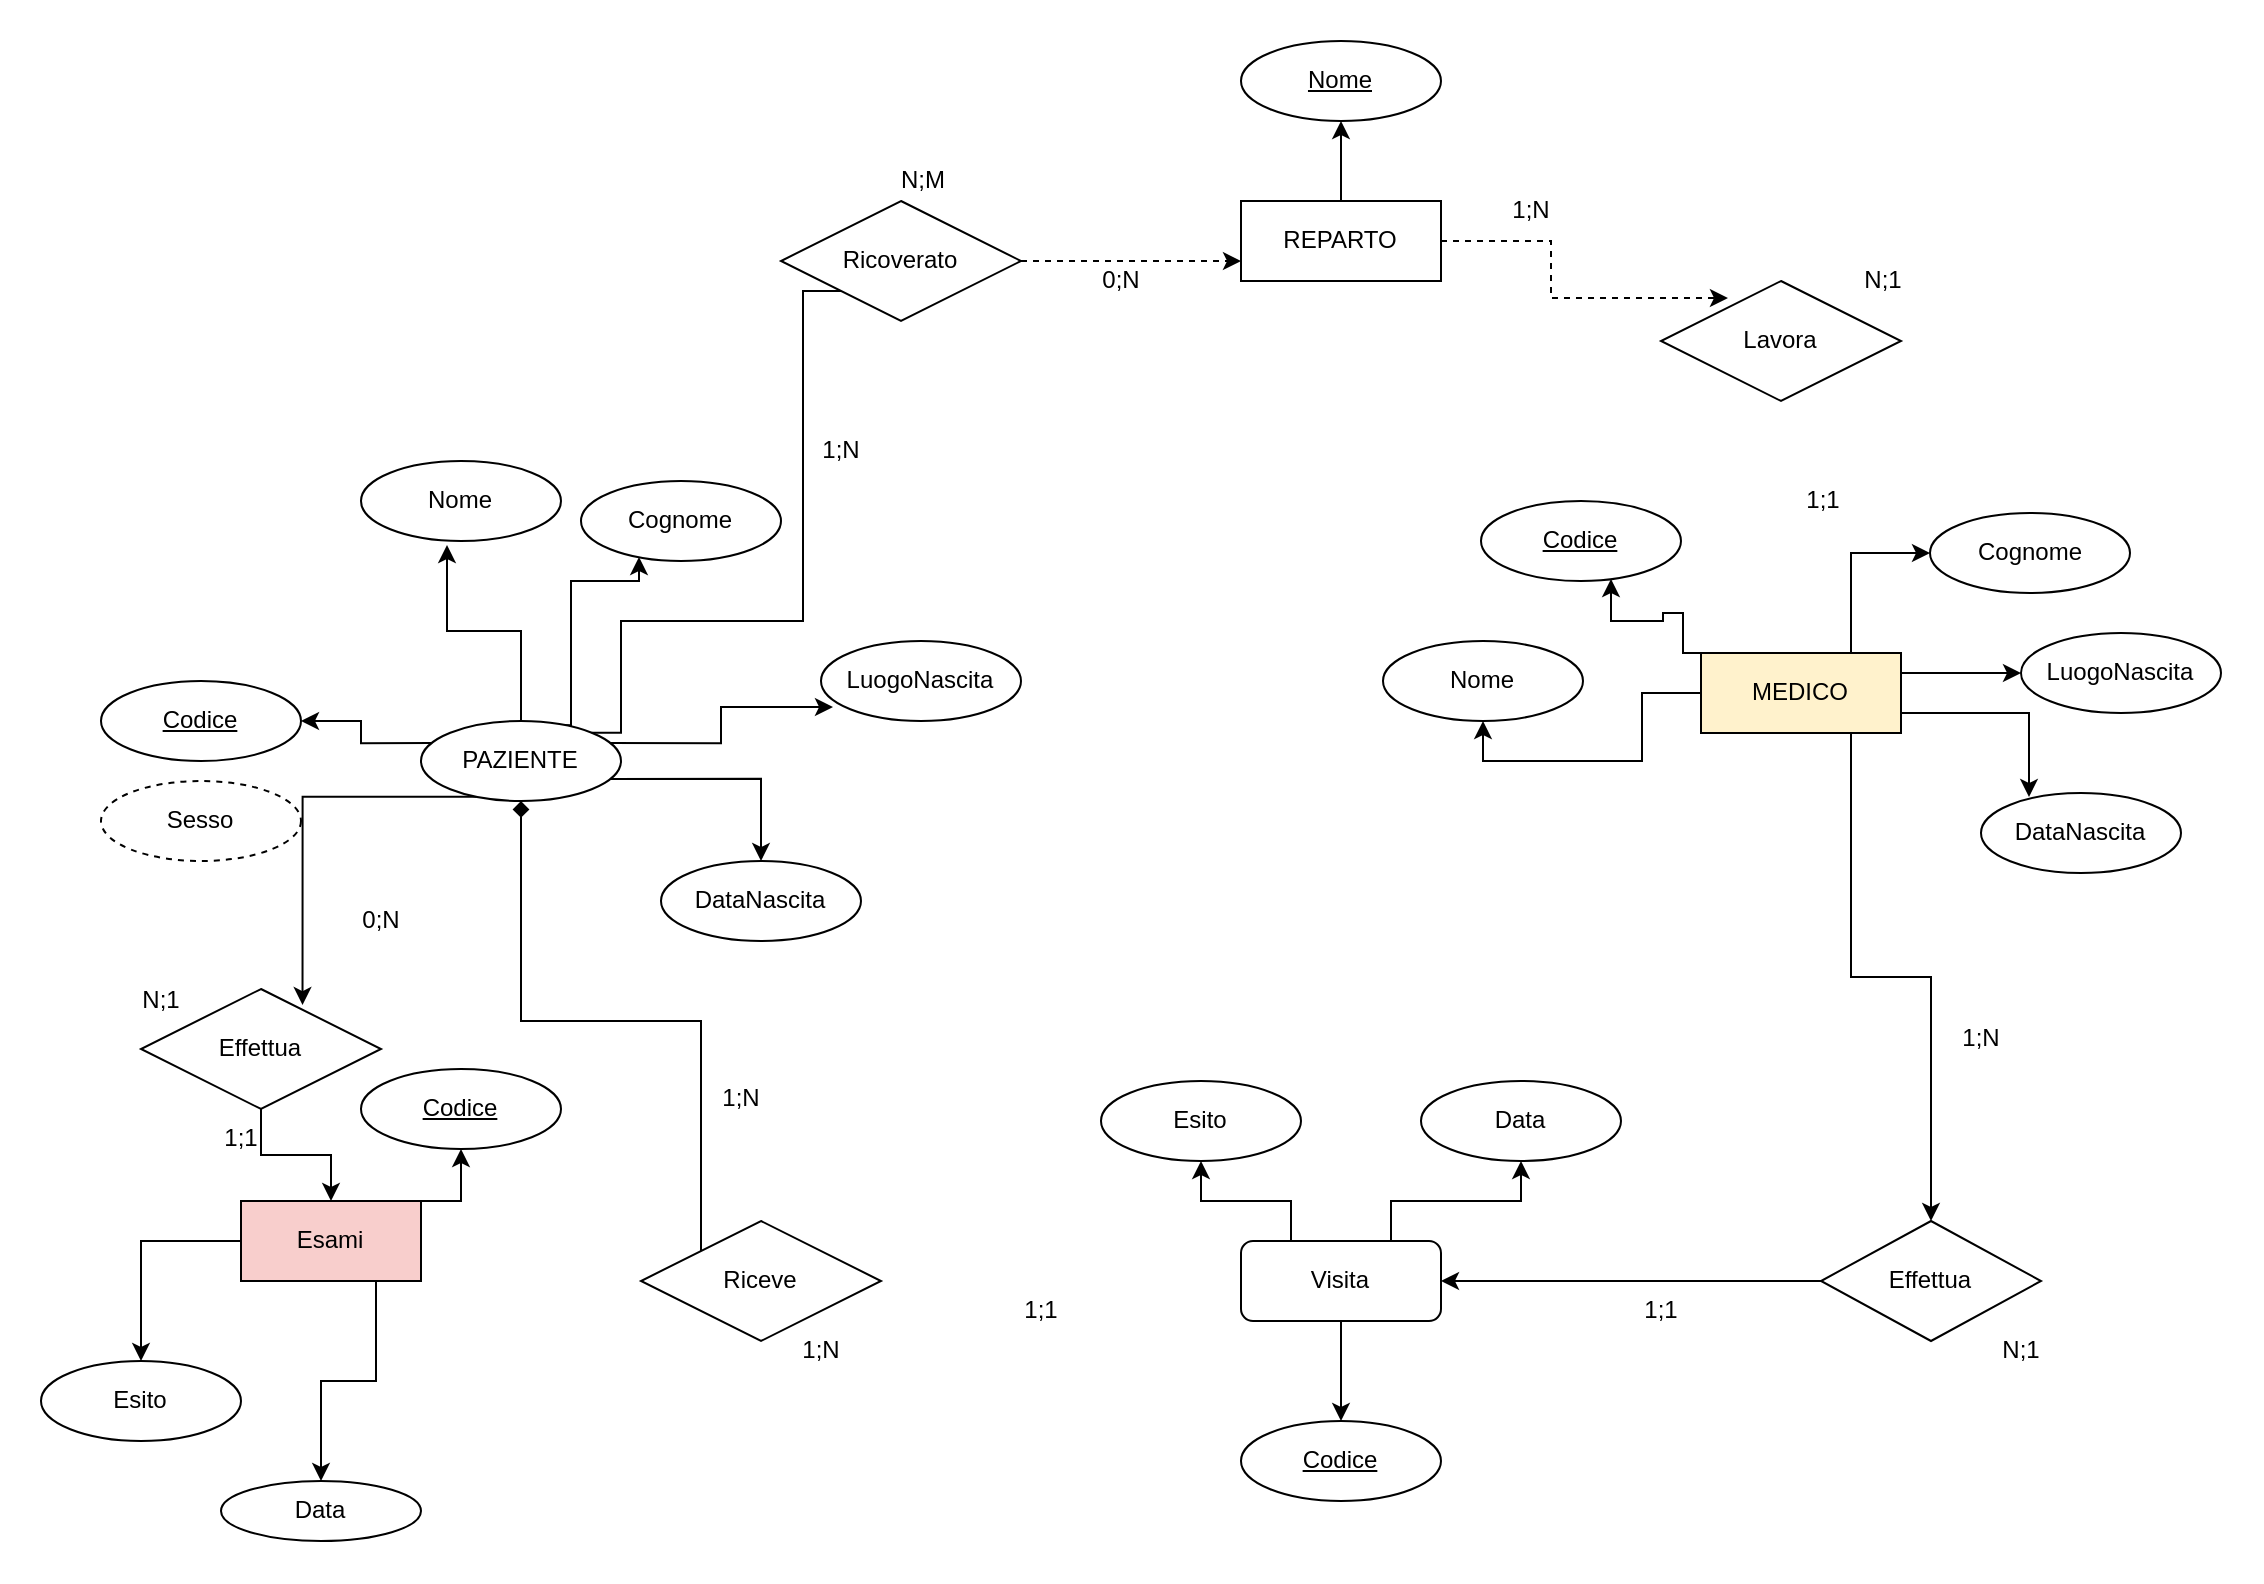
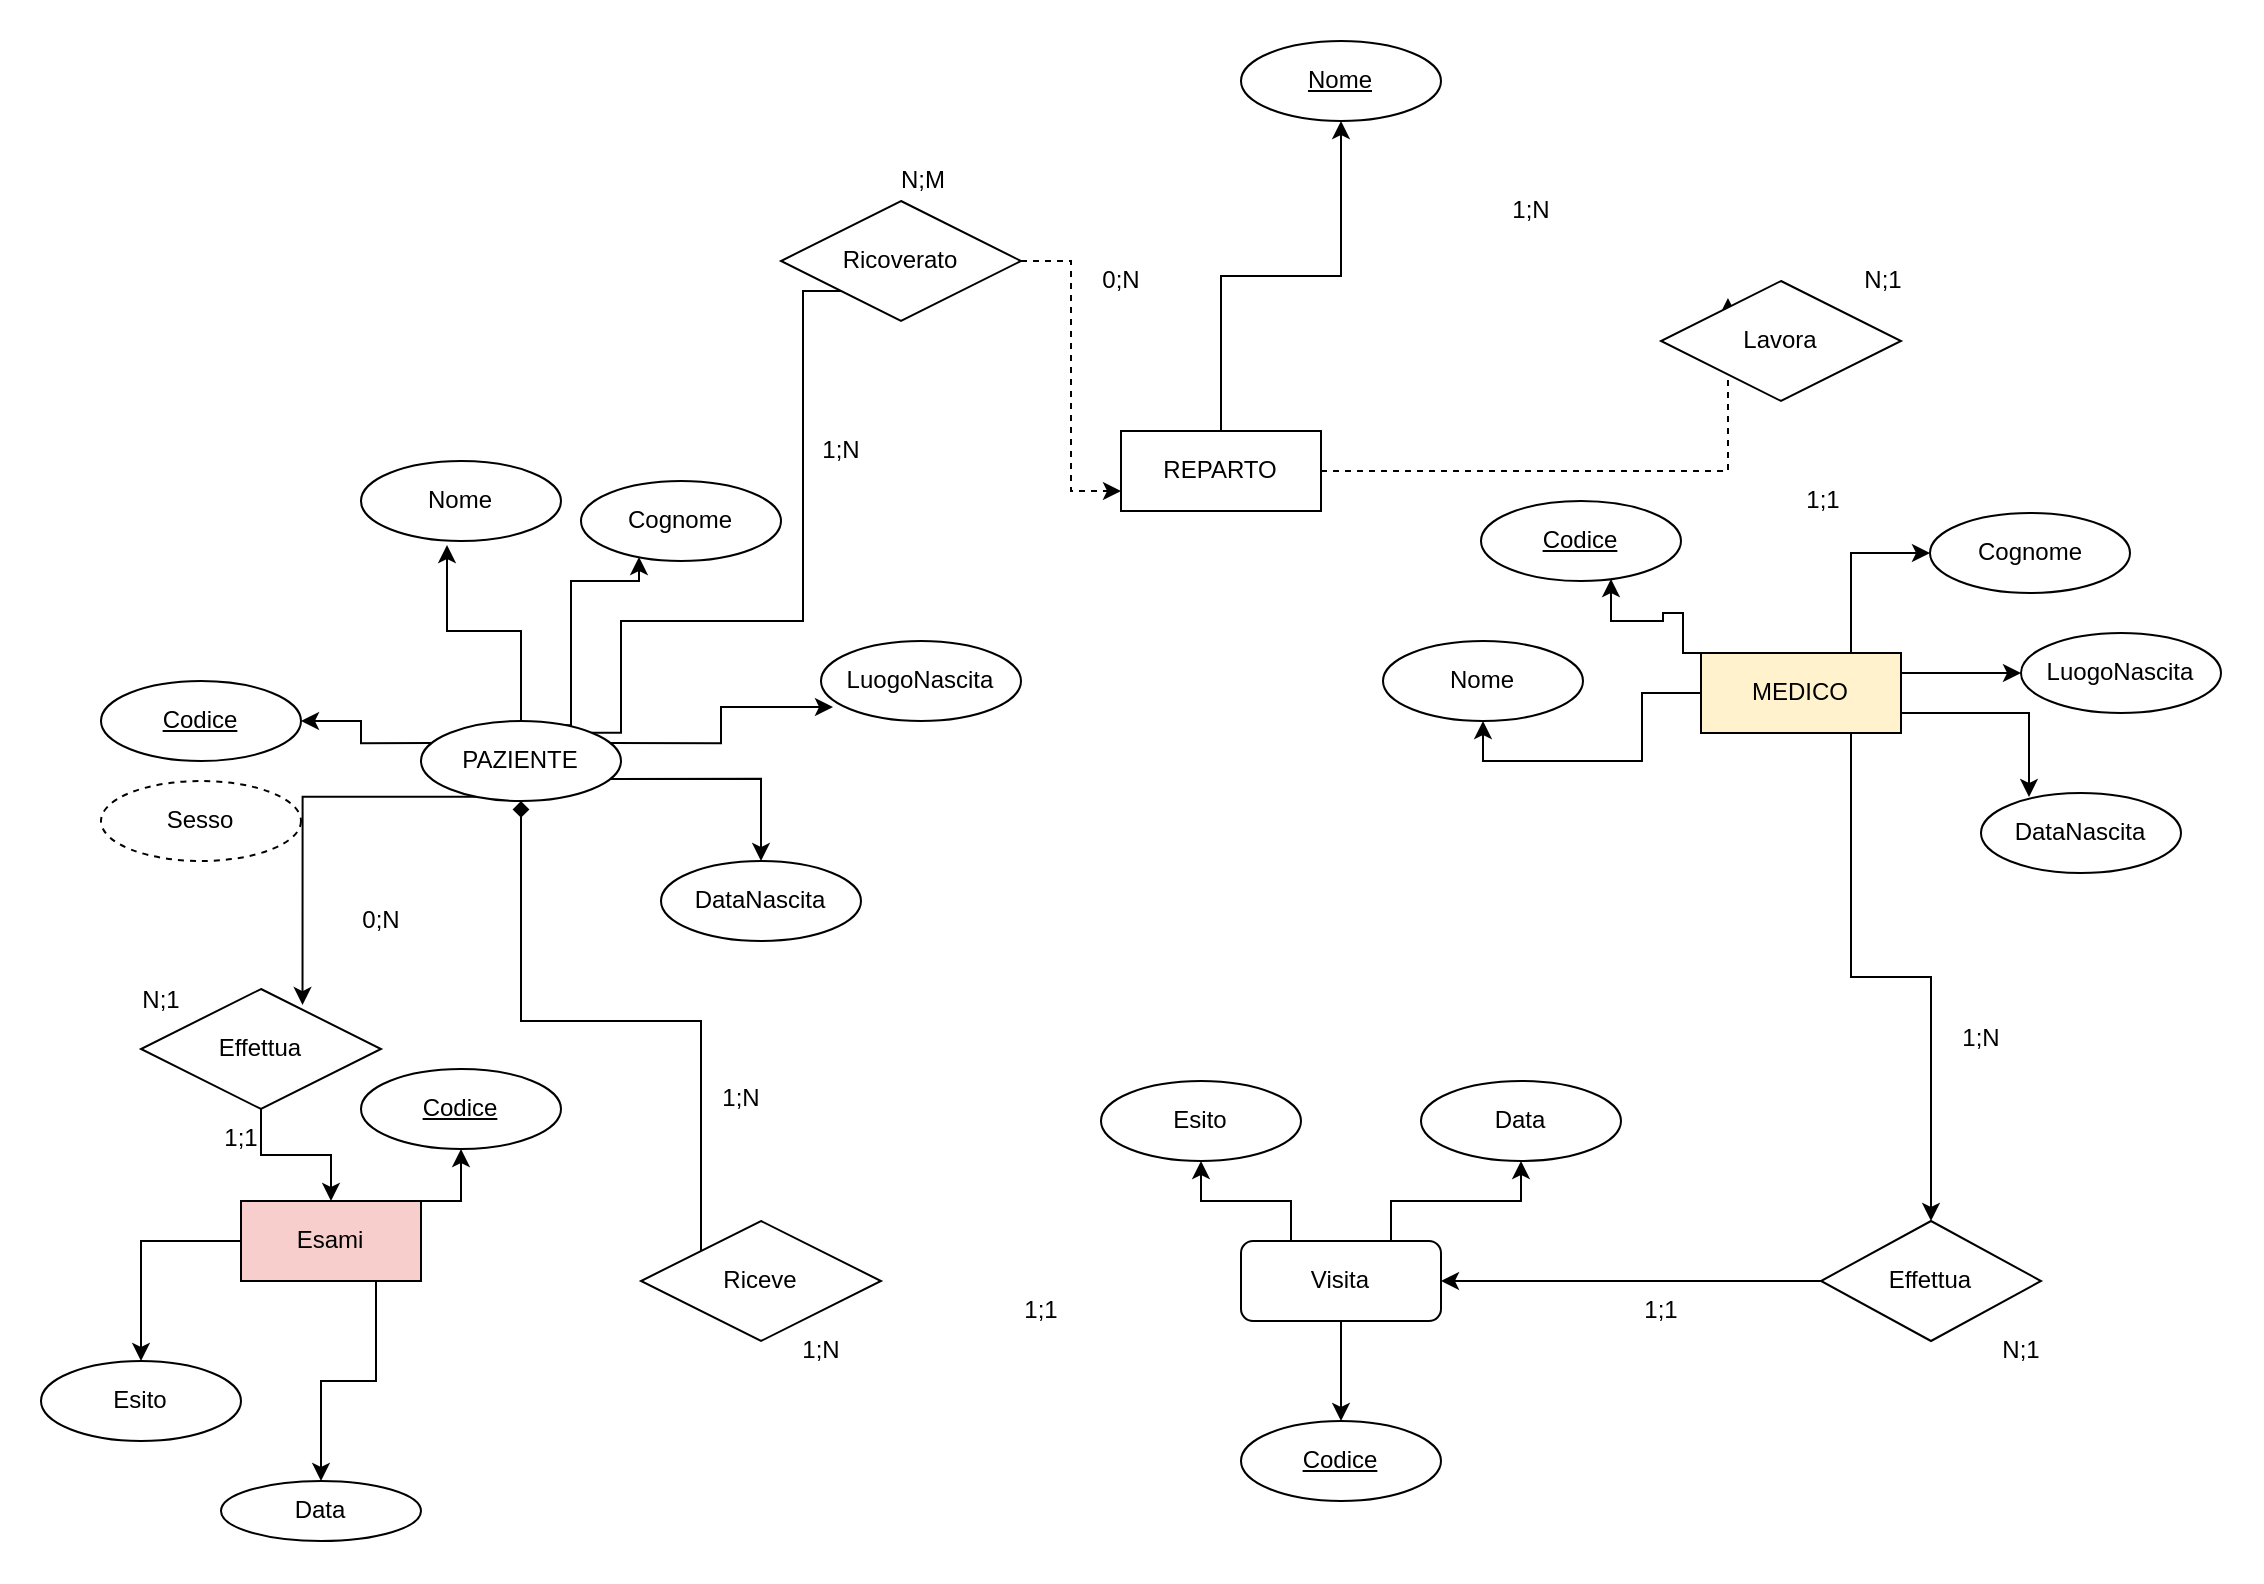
(1341, 241) -> (1221, 471)
